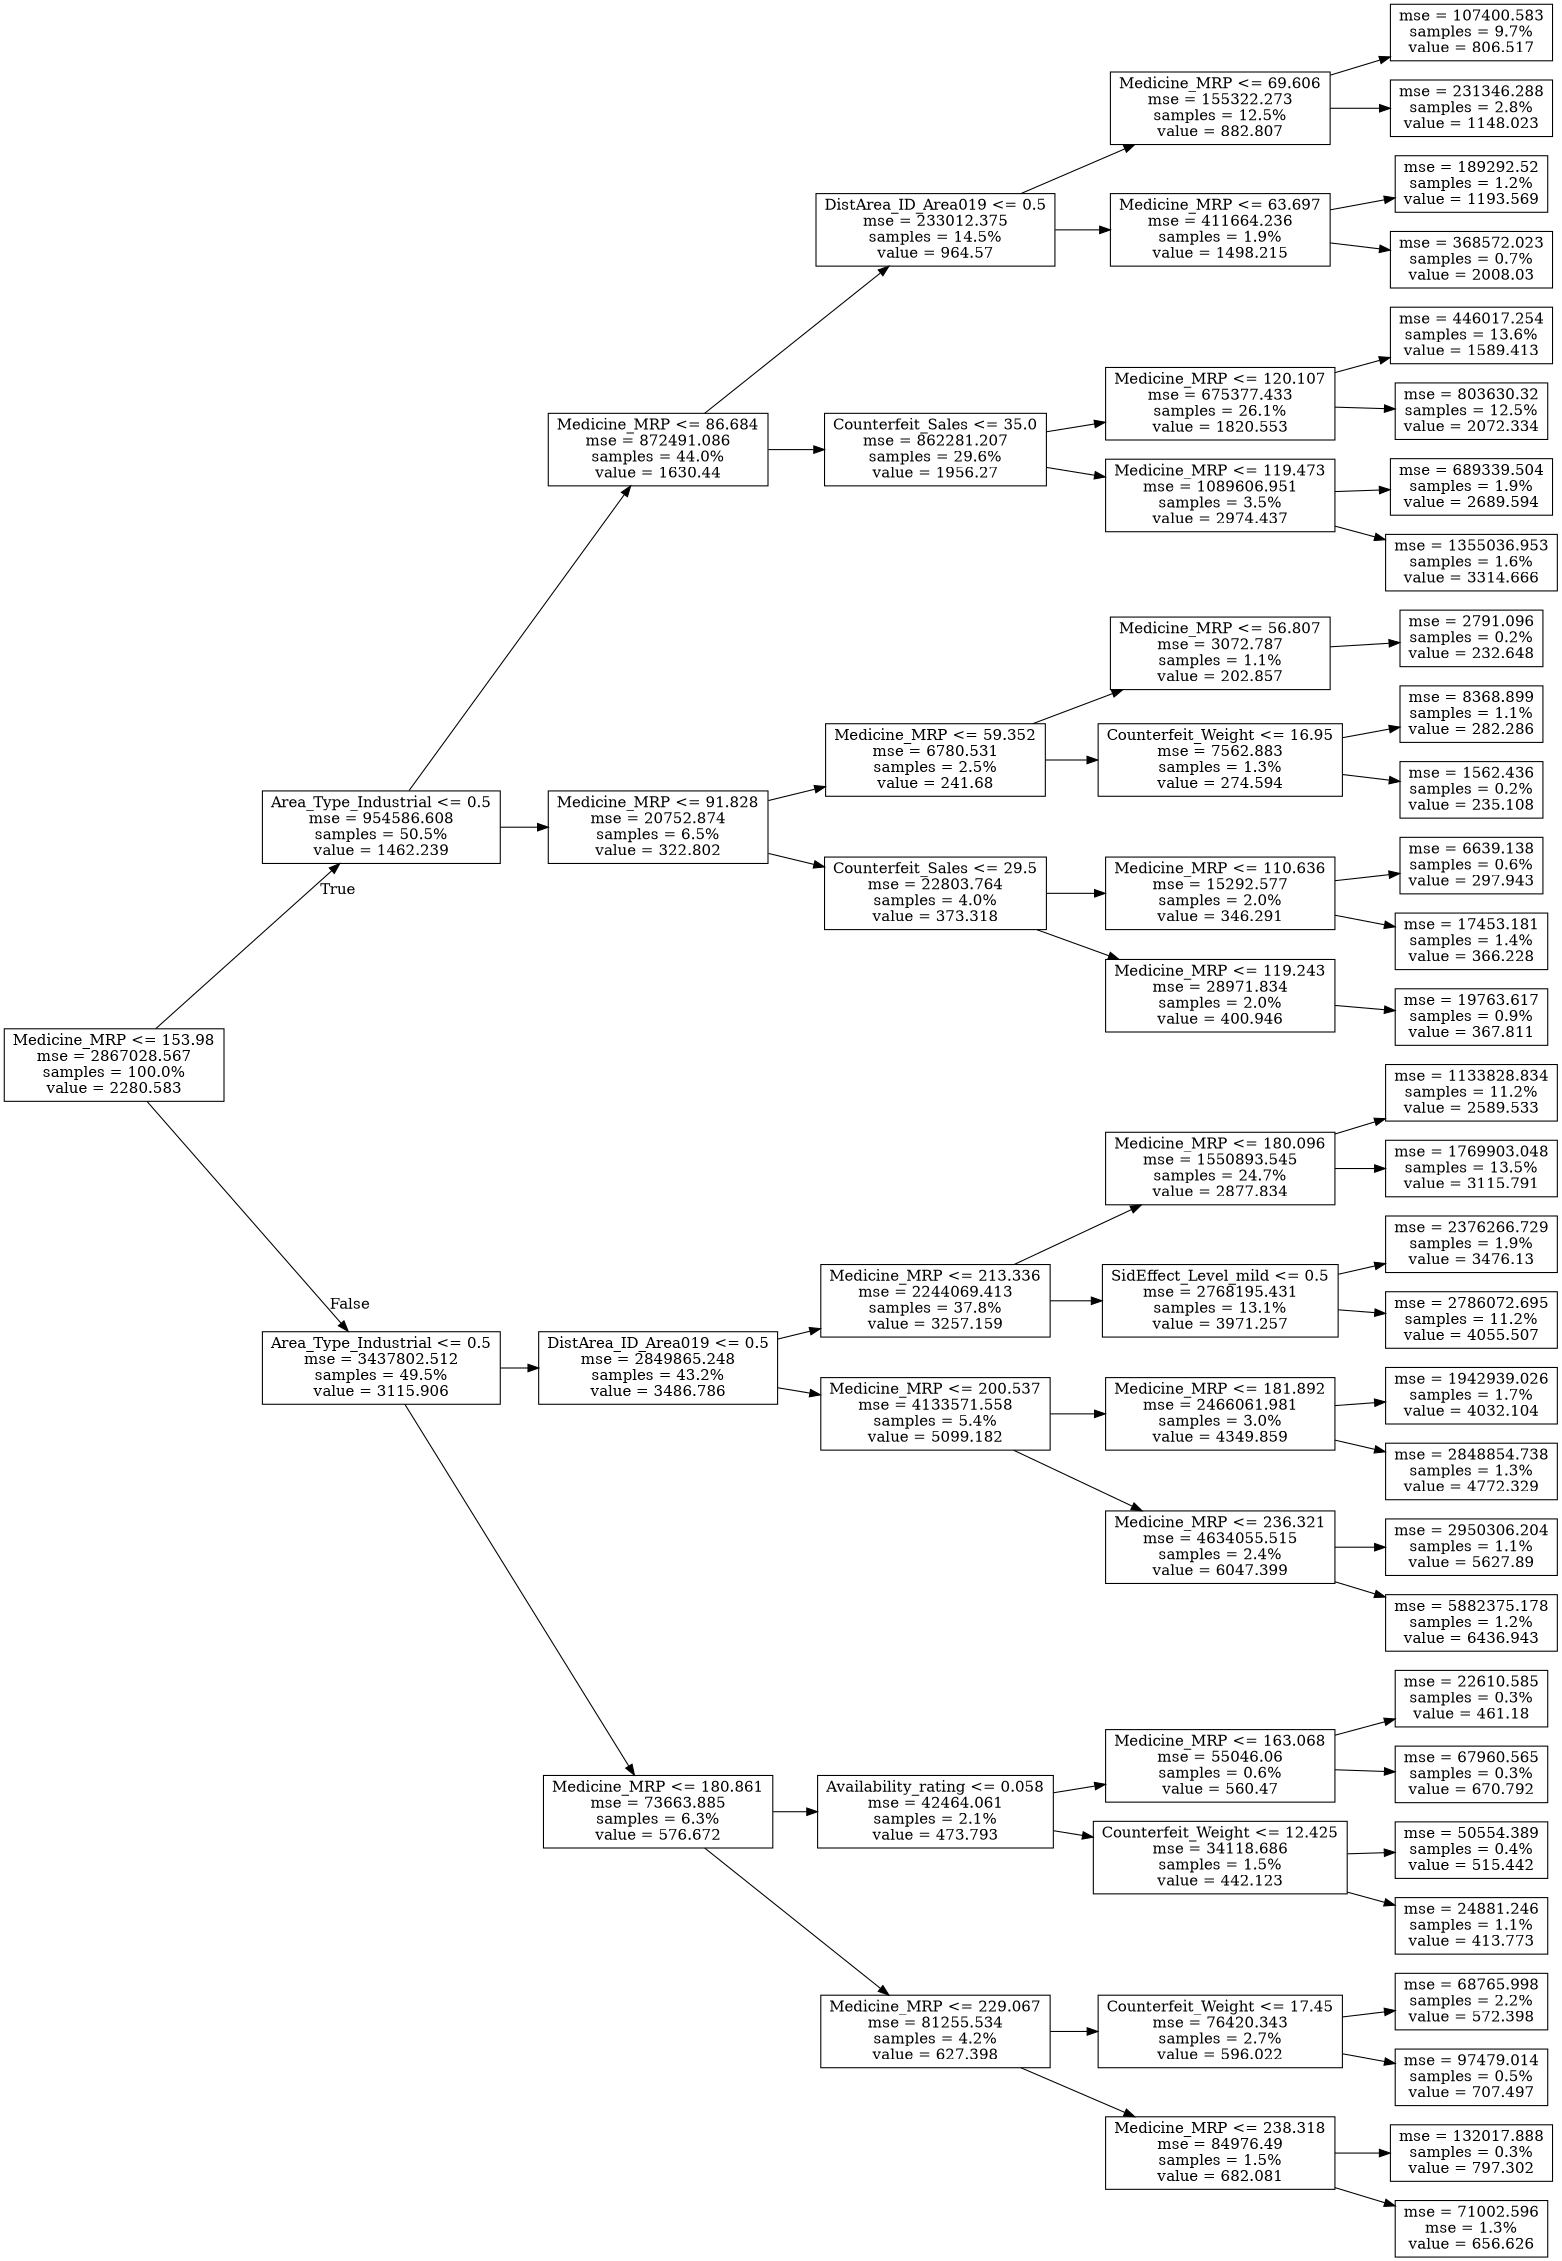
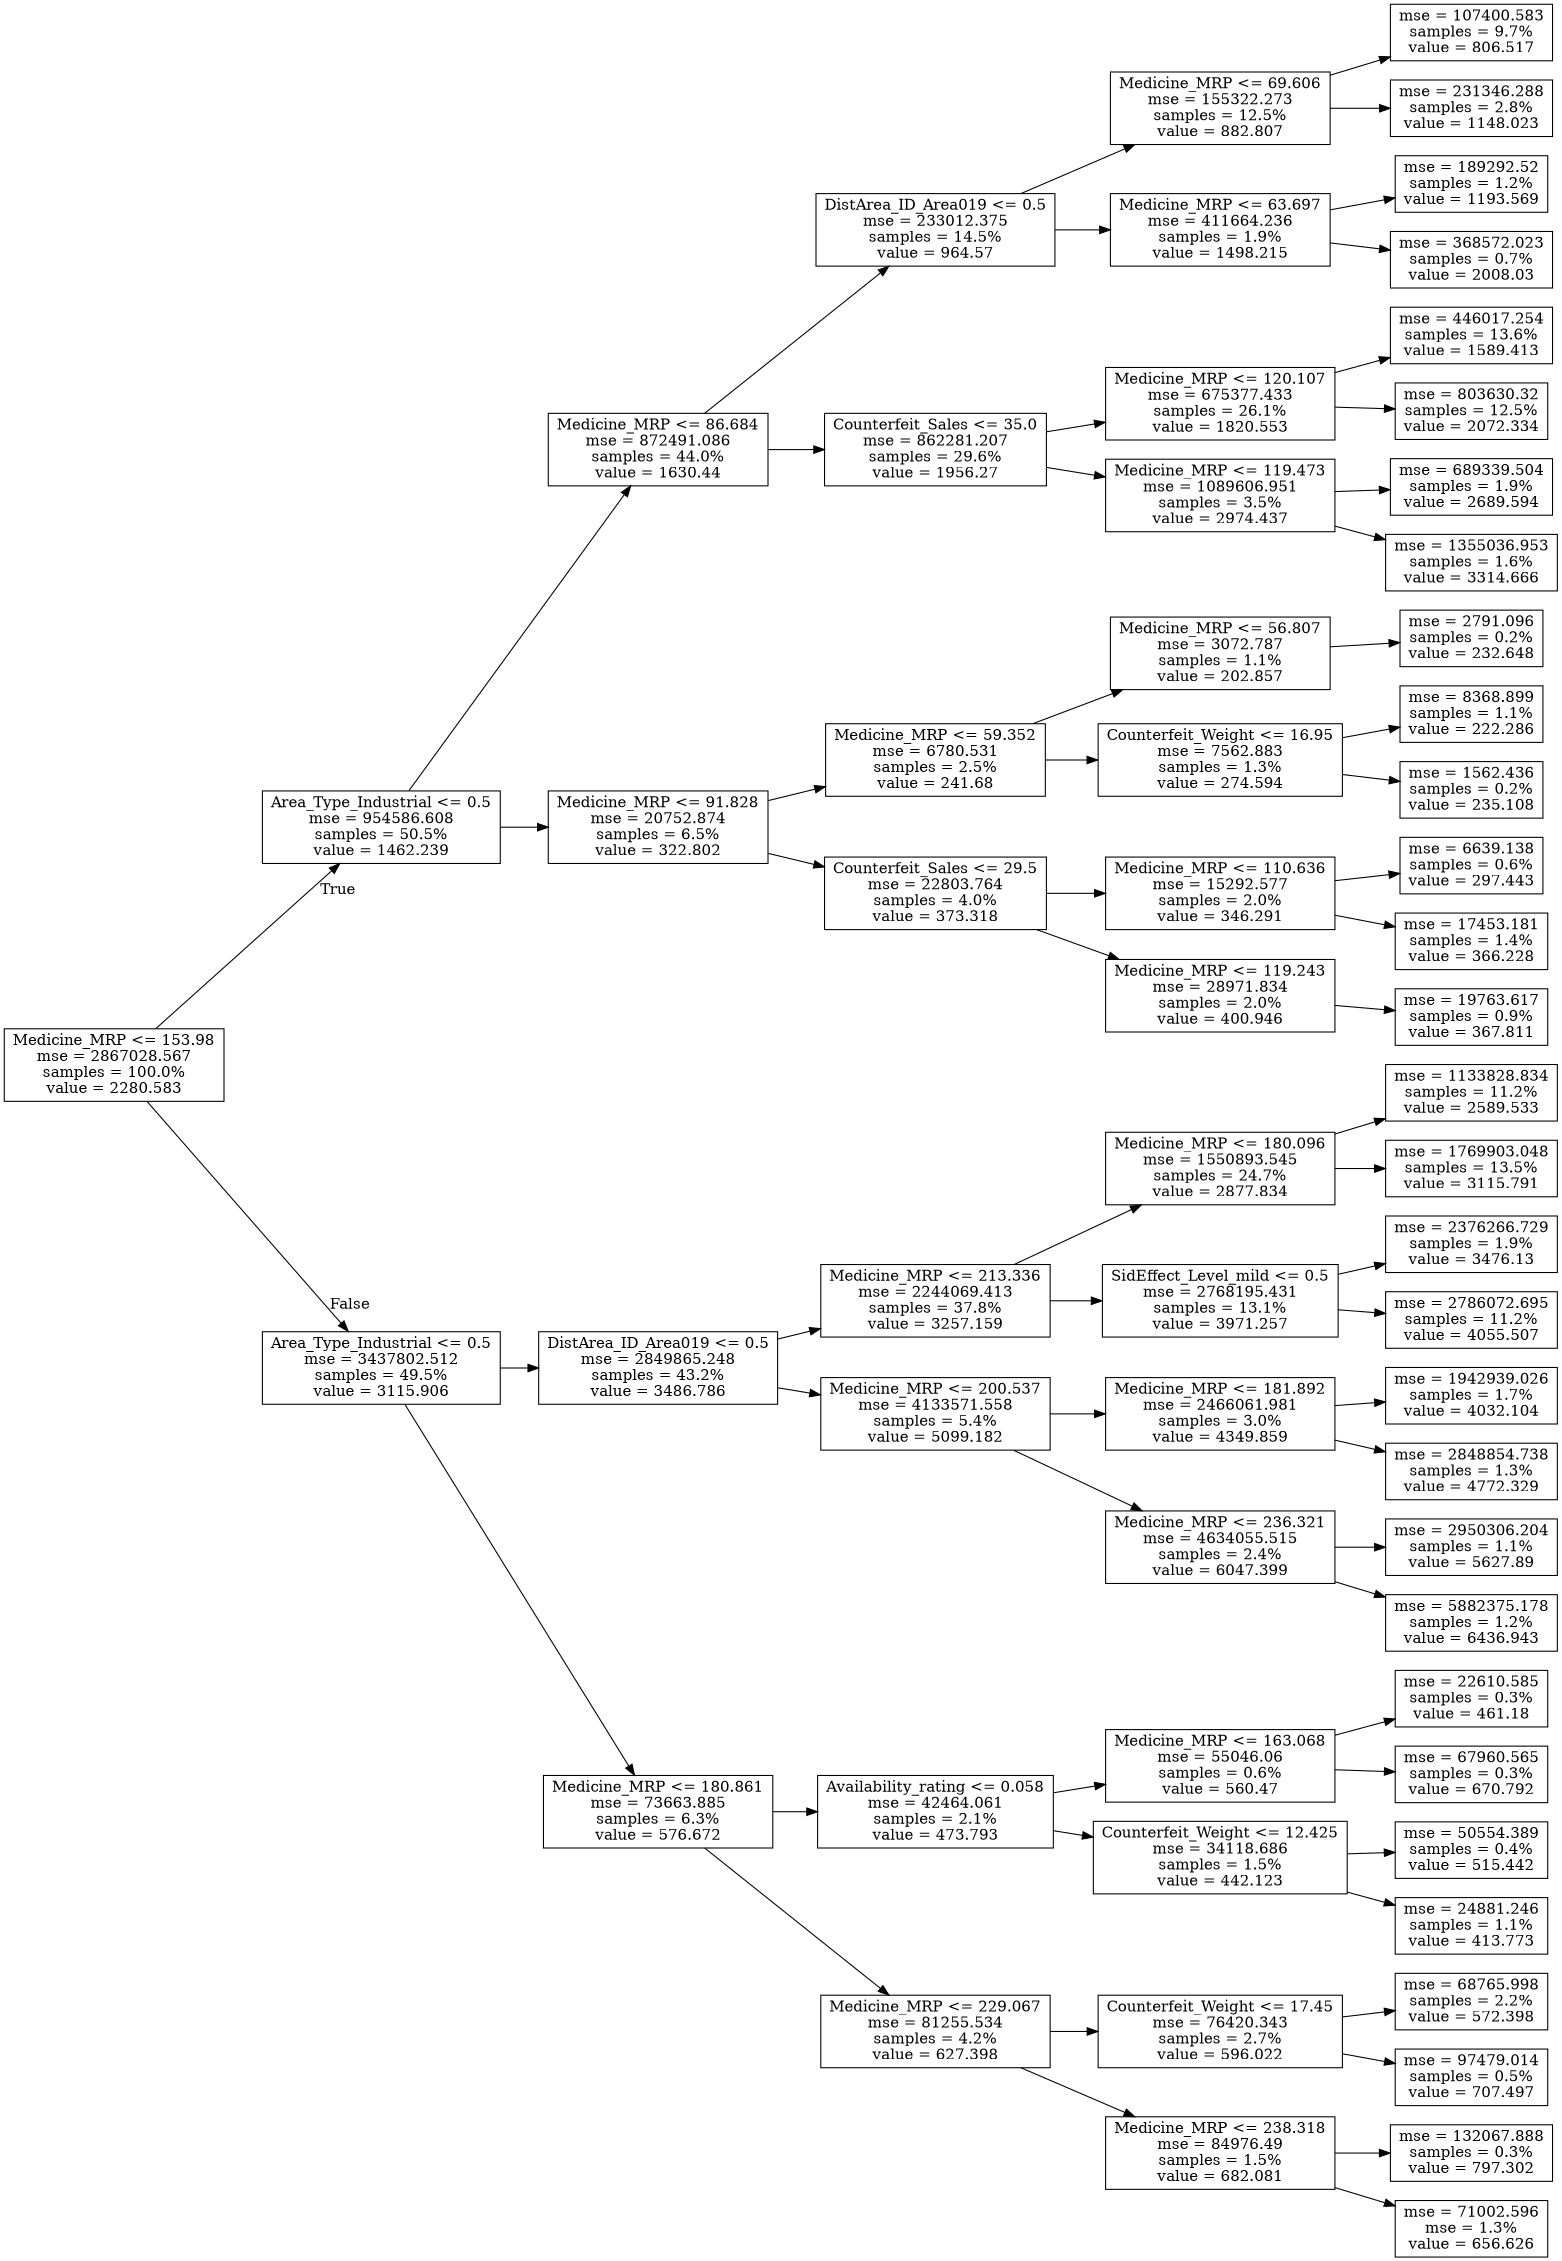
(1471, 714) -> (1471, 714)
(1471, 866) -> (1471, 866)
(1471, 2153) -> (1471, 2153)
